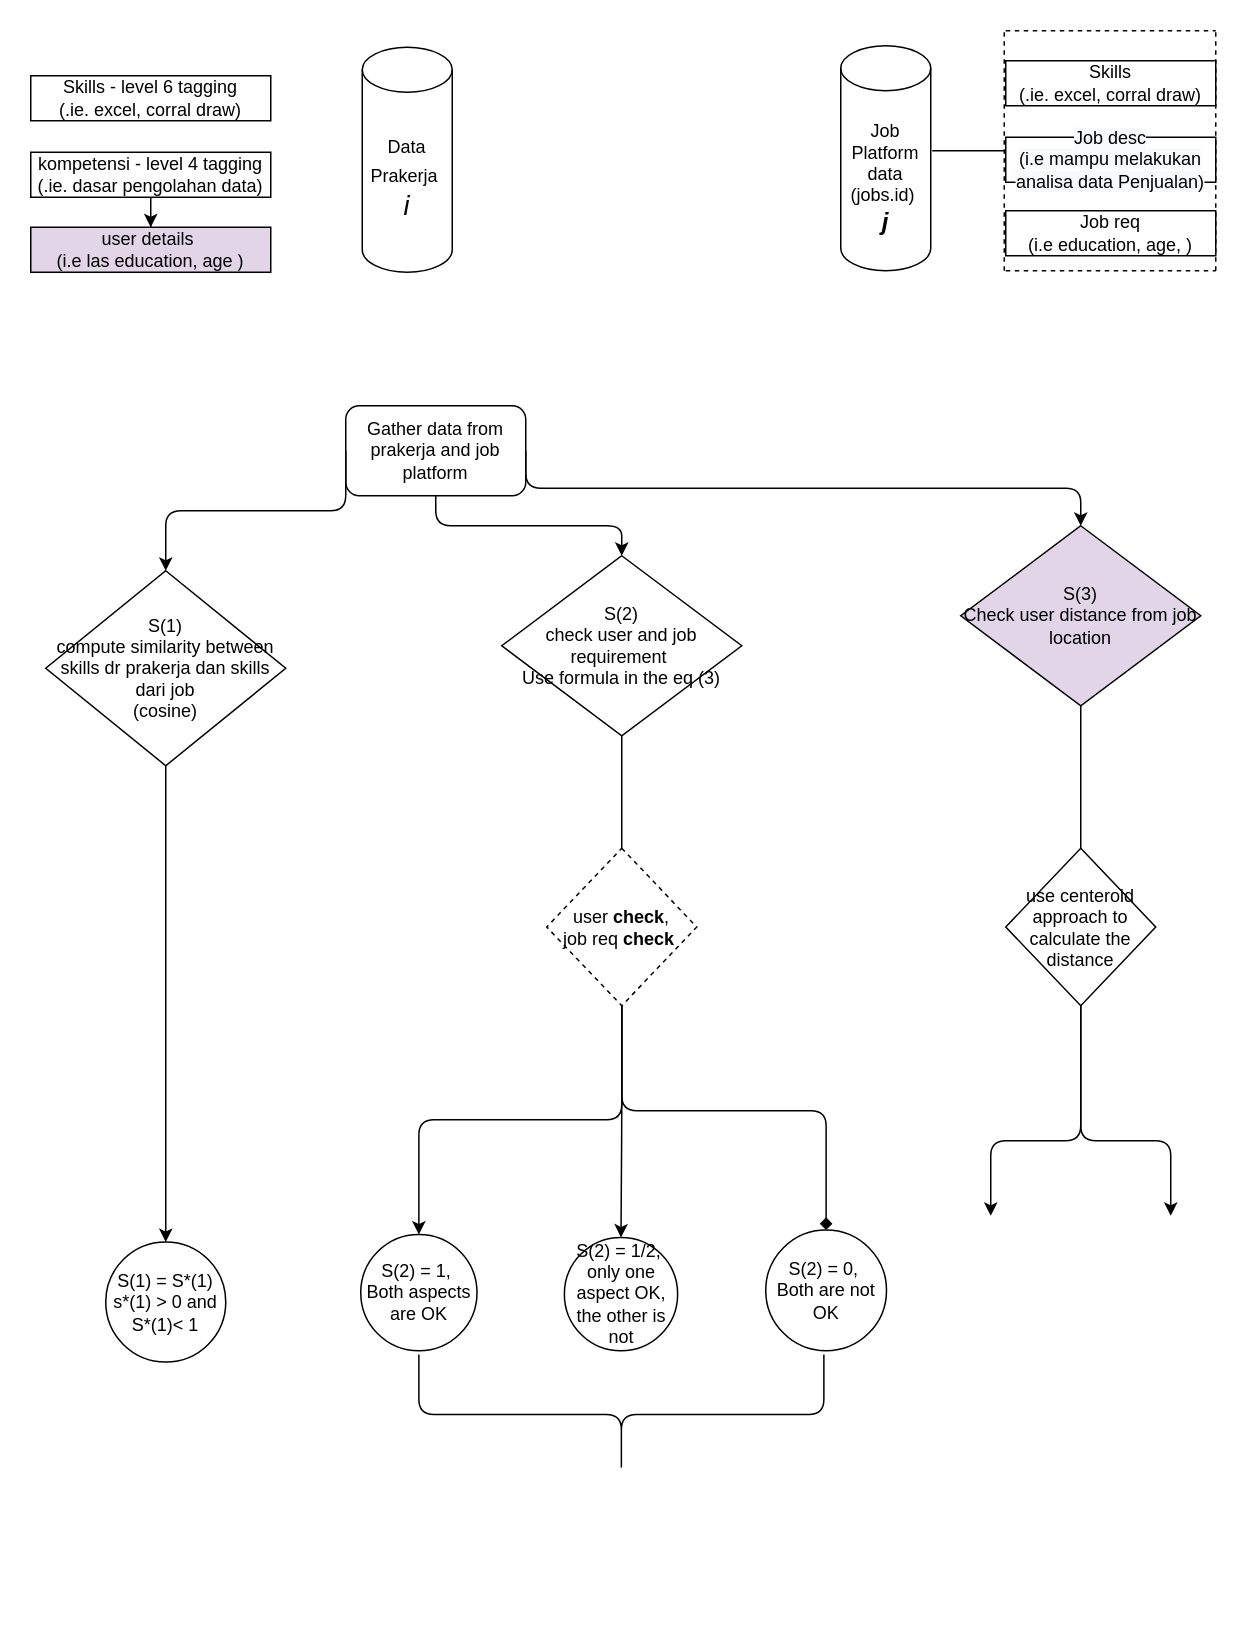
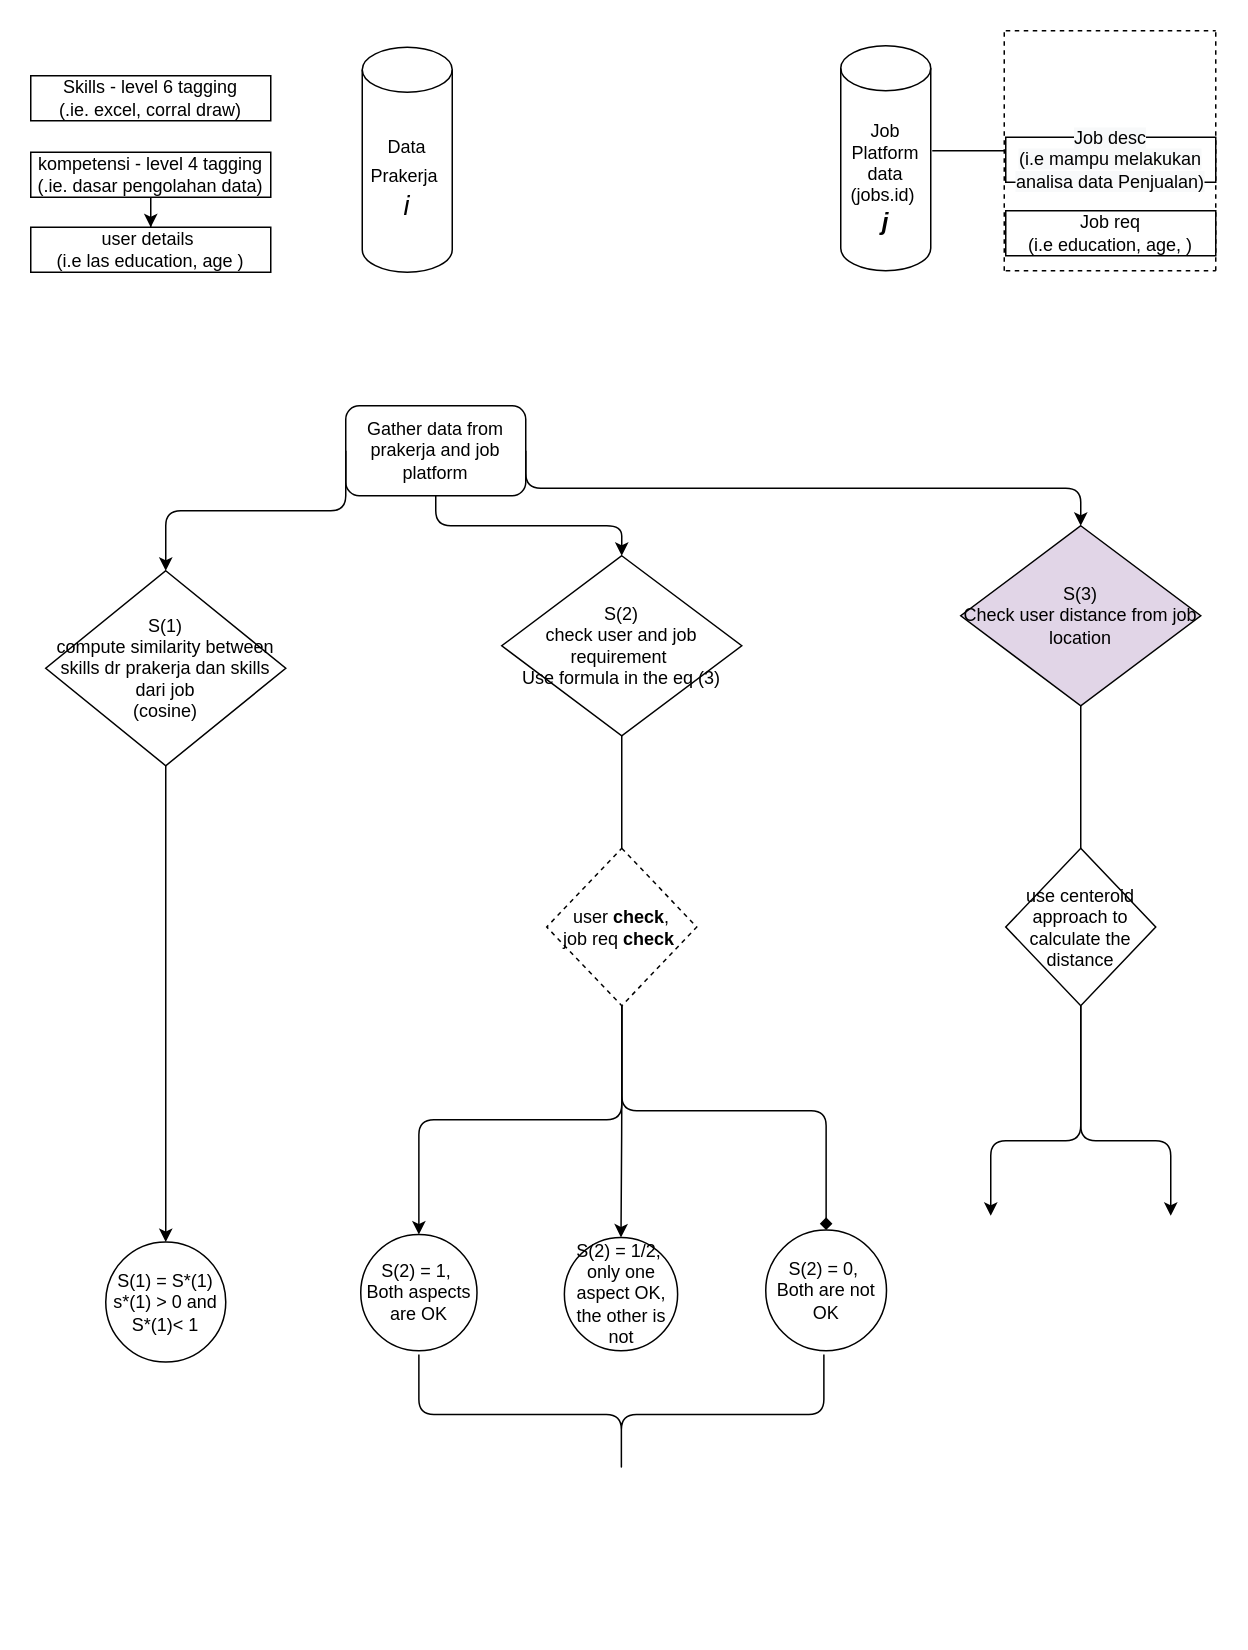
(1111, 83) -> none
(151, 250) -> (151, 250)
